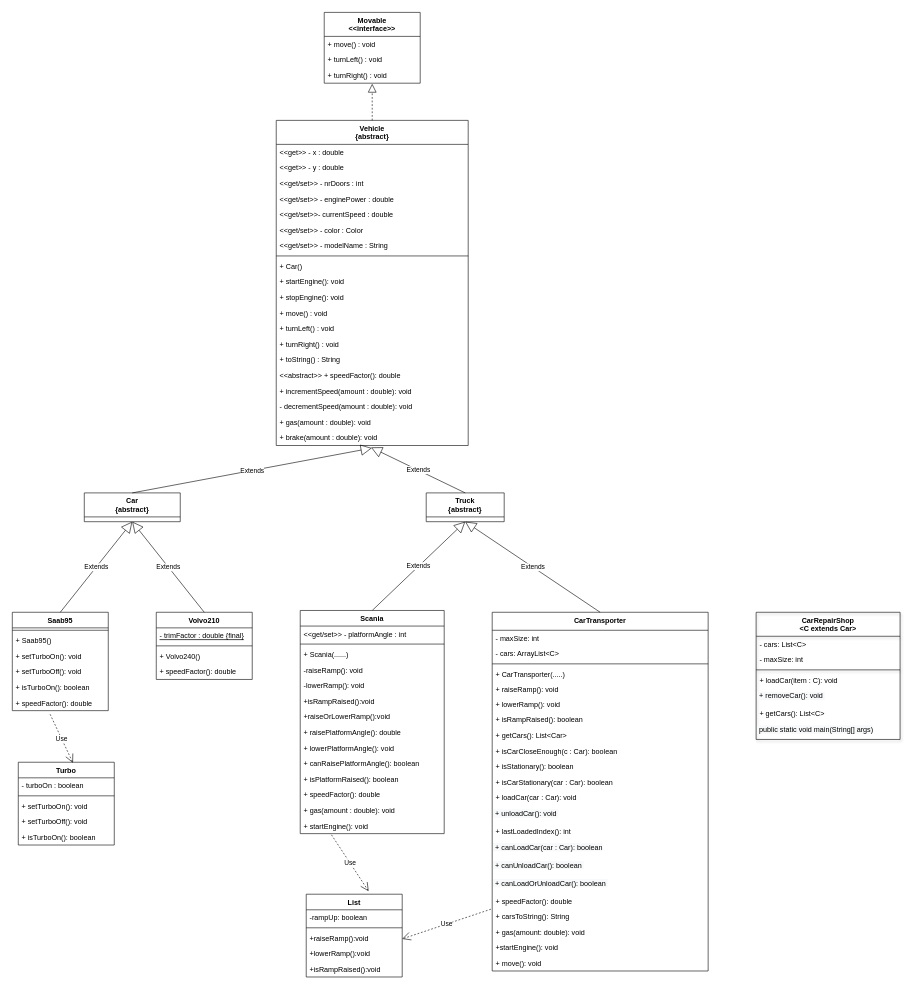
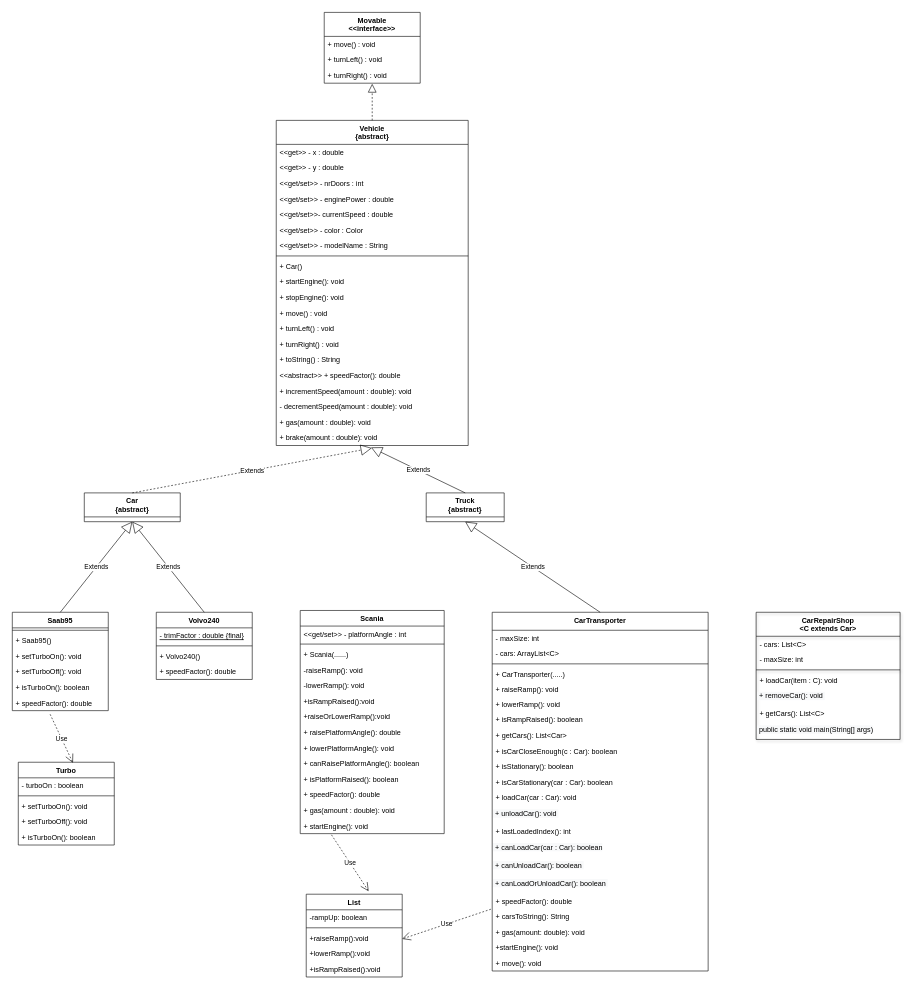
(186, 483) -> (186, 483)
(415, 570) -> none
(204, 620) -> (204, 620)
